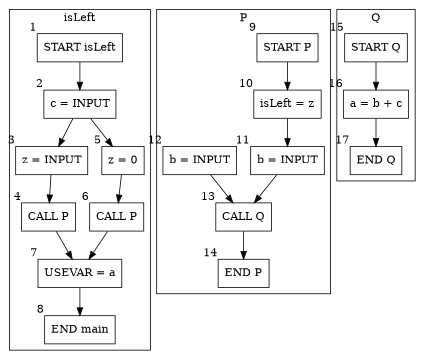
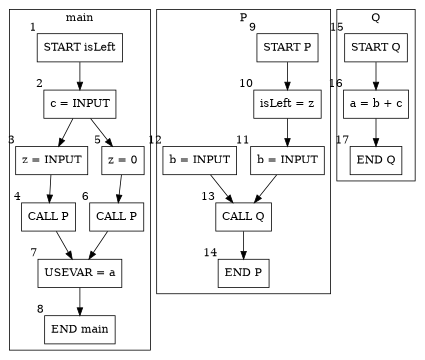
(80, 18) -> (80, 18)
